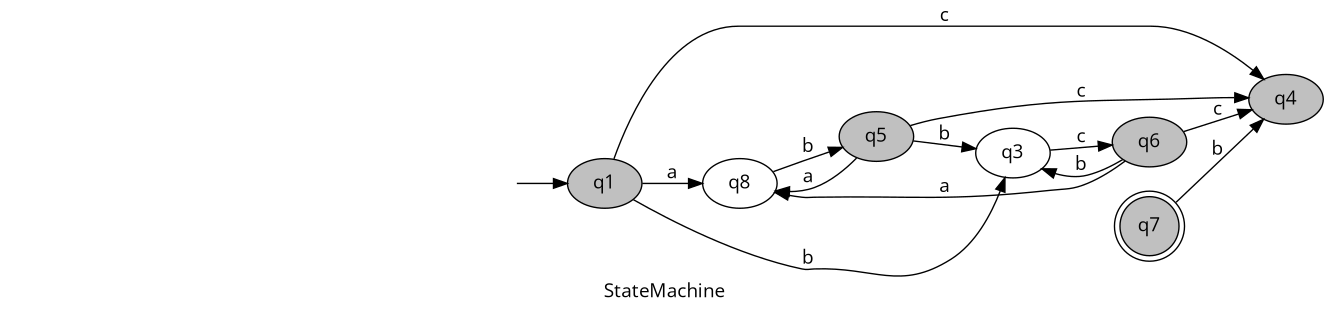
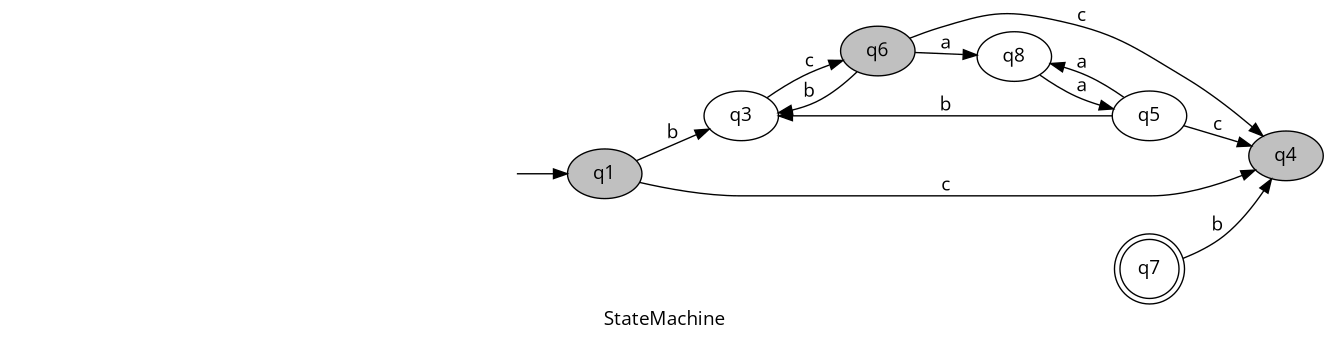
(876, 137) -> (1149, 116)
(808, 147) -> (1082, 86)
(665, 183) -> none
(1149, 226) -> (1149, 269)
